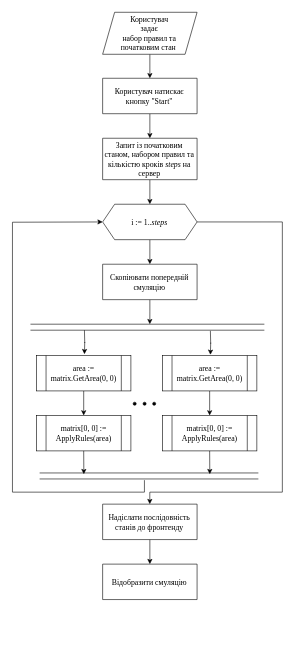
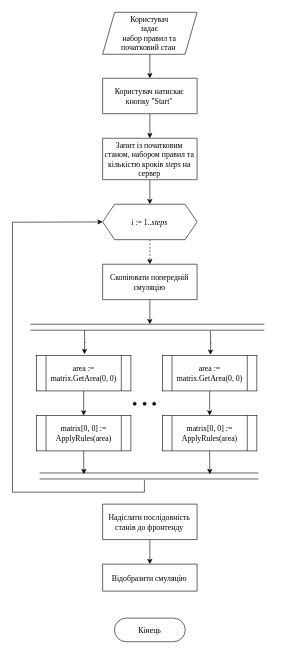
(149, 33) -> (149, 33)
(150, 249) -> (150, 249)
(282, 357) -> none
(150, 582) -> (150, 578)
none -> (150, 630)
